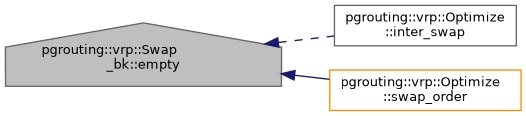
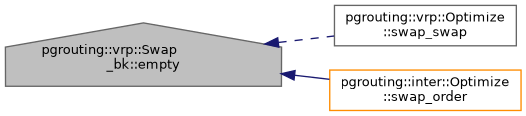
(425, 26) -> (425, 26)
(425, 90) -> (425, 90)
